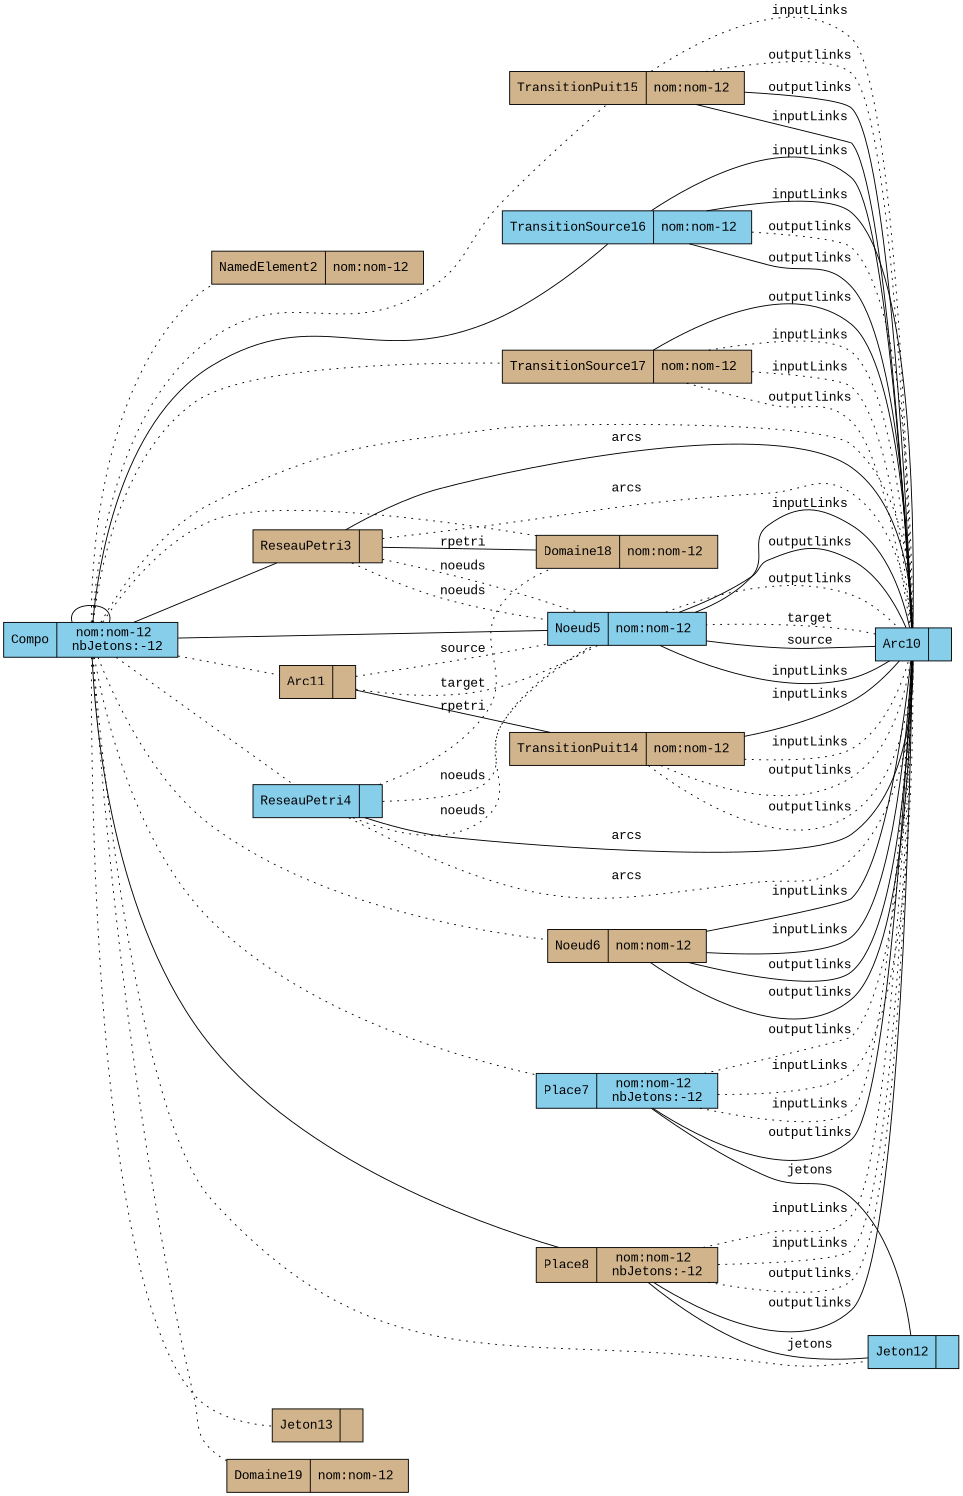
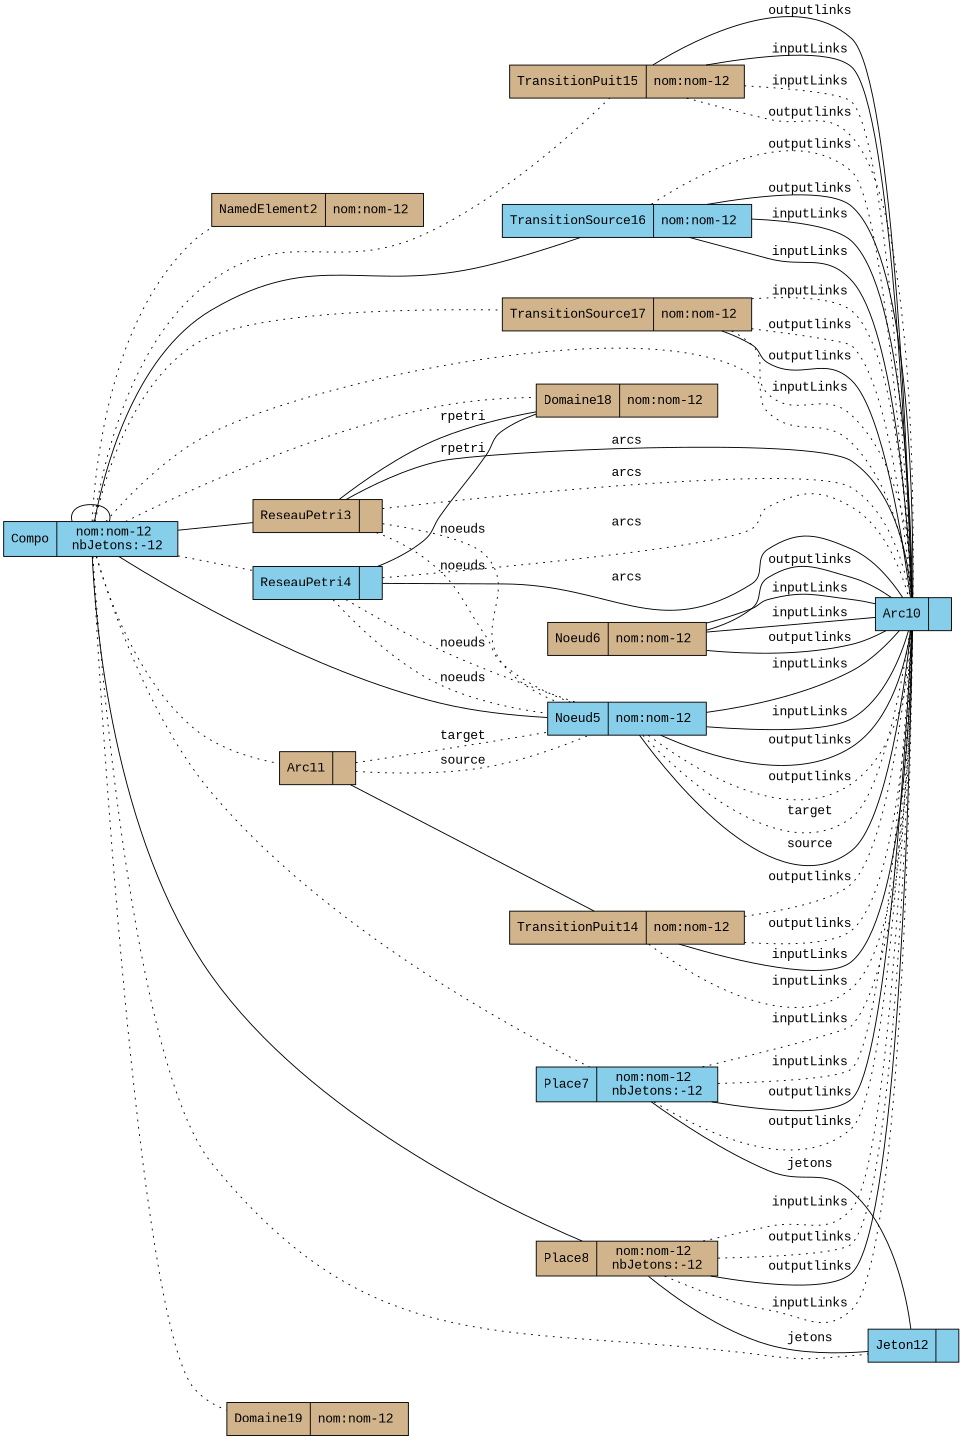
(493, 699) -> (458, 492)
(277, 865) -> none
(318, 1425) -> none
